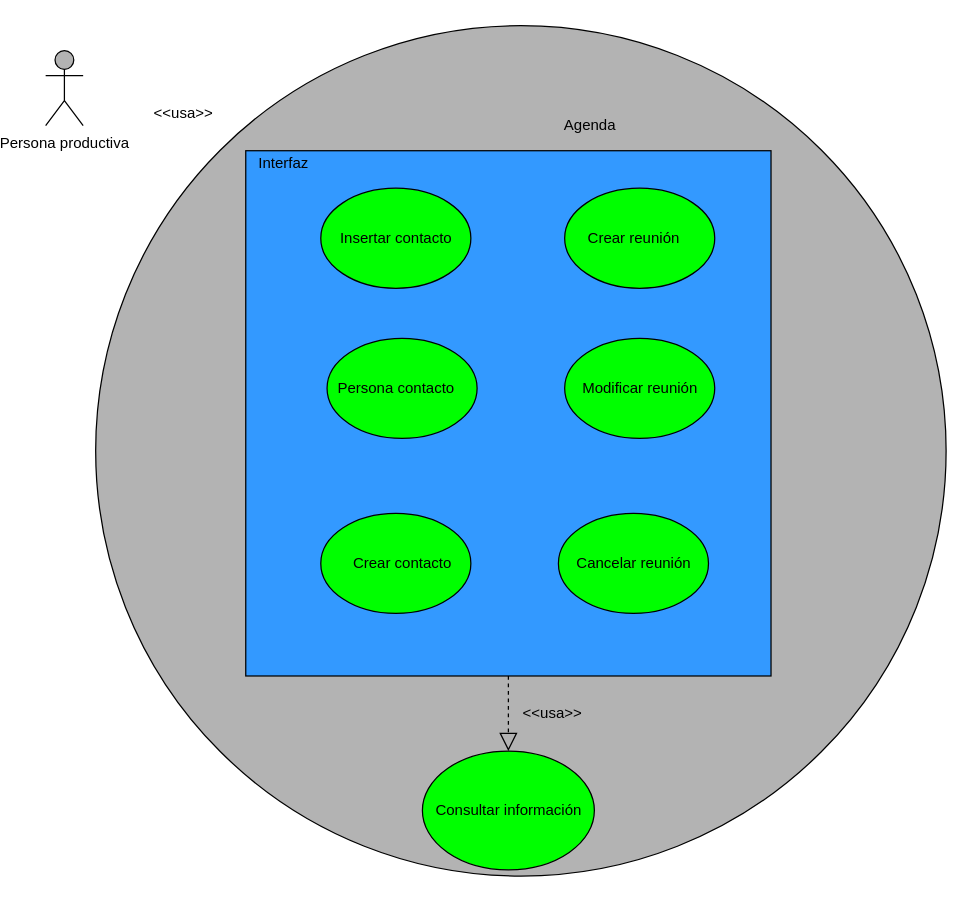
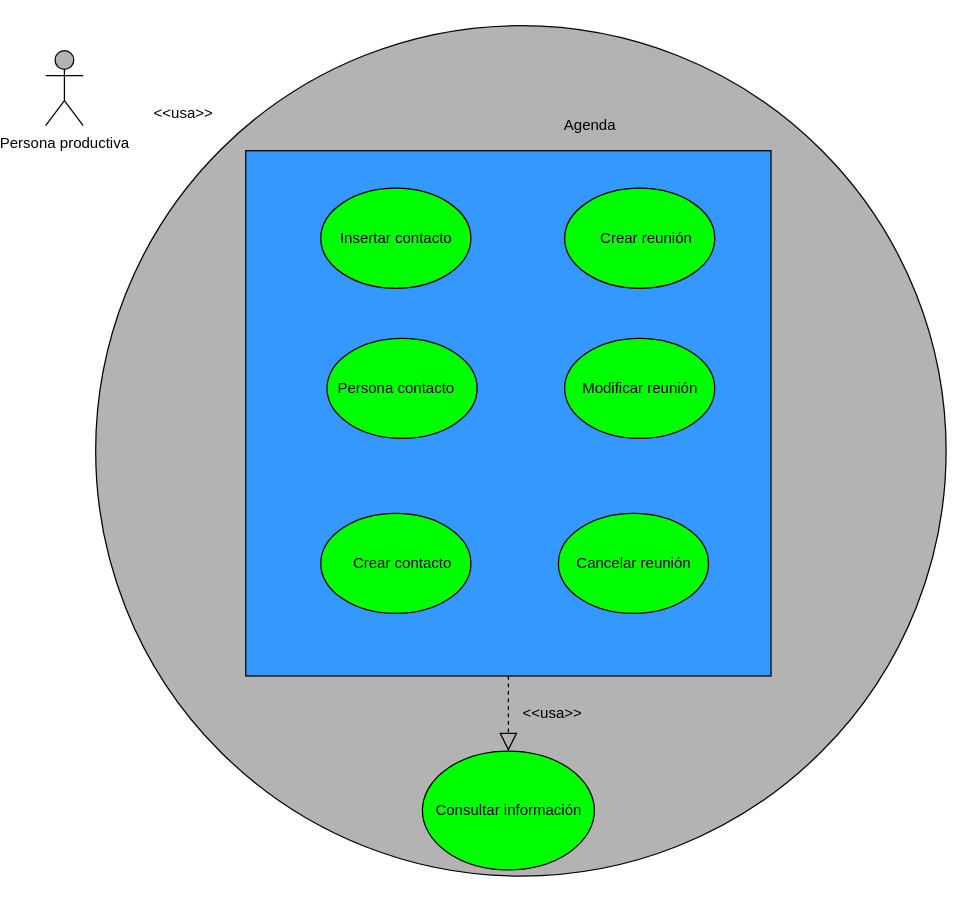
(283, 163) -> none
(633, 238) -> (646, 238)
